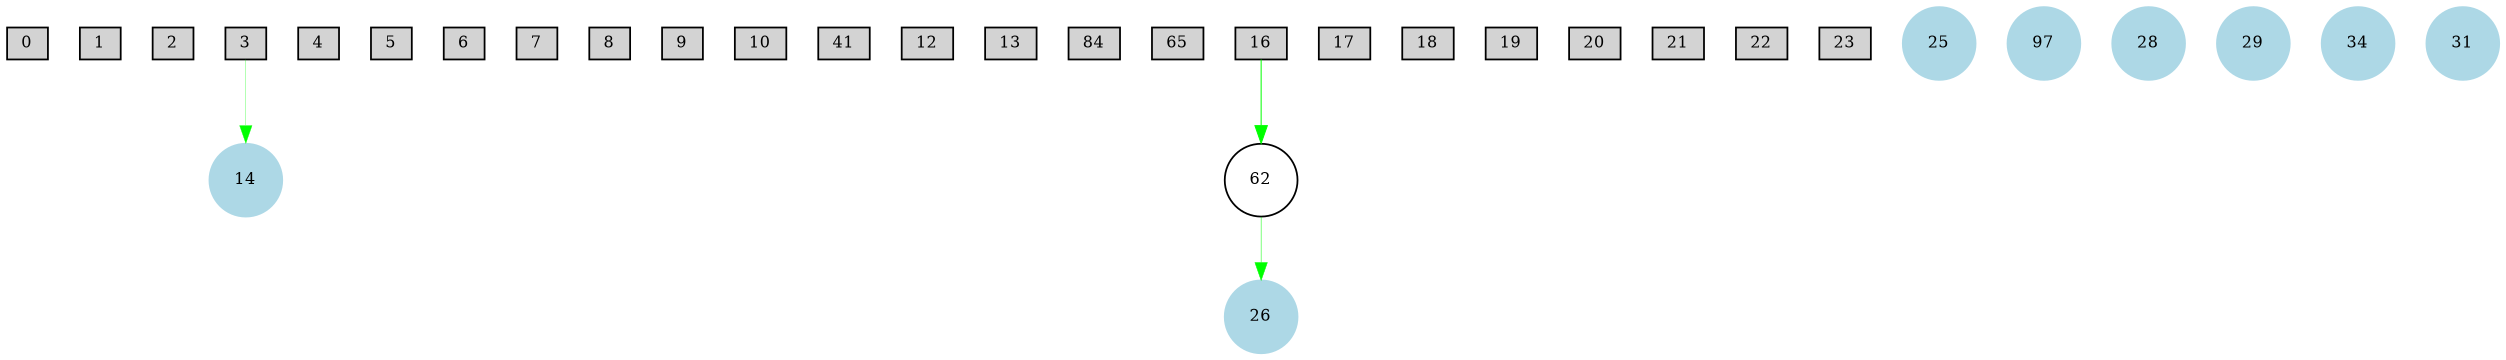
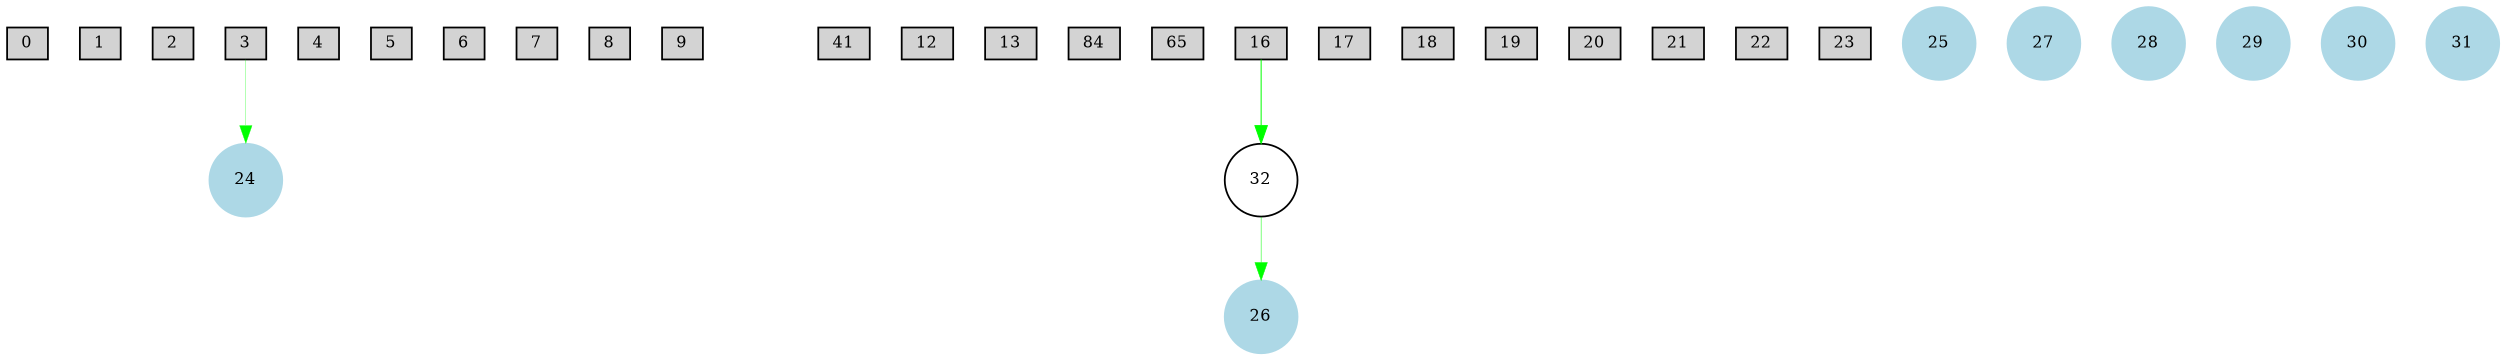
(761, 43) -> none
(2044, 43) -> (2044, 43)
(2358, 43) -> (2358, 43)
(246, 180) -> (246, 180)
(1261, 180) -> (1261, 180)
